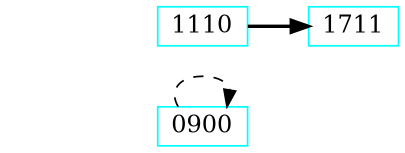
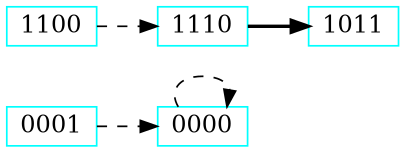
none -> (52, 26)
(354, 26) -> (354, 26)
none -> (52, 126)
(203, 126) -> (203, 126)
